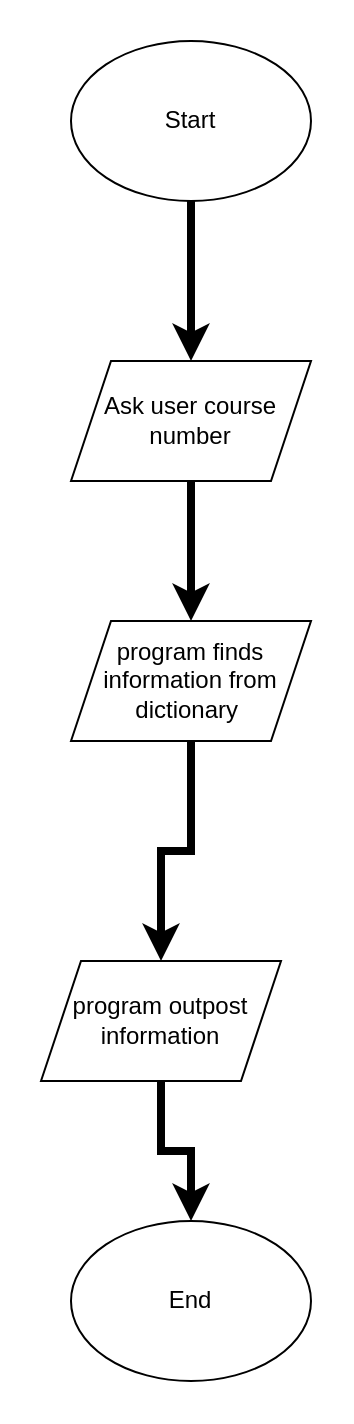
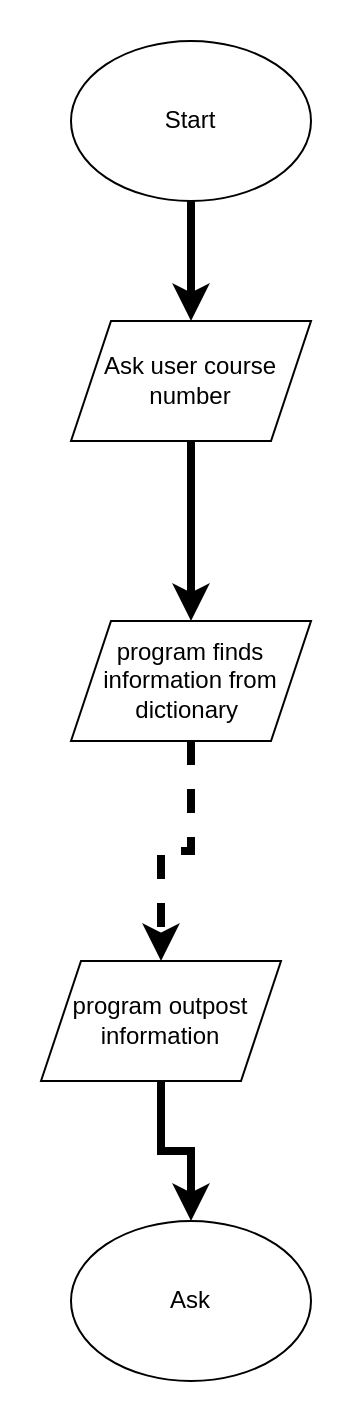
(191, 421) -> (191, 381)
(191, 776) -> (191, 776)
(191, 1301) -> (191, 1301)
